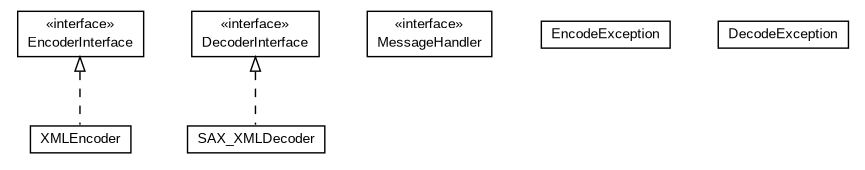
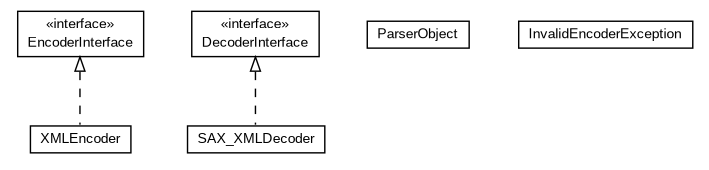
none -> (418, 34)
(430, 34) -> none
(605, 34) -> none
none -> (605, 34)
(783, 34) -> none
